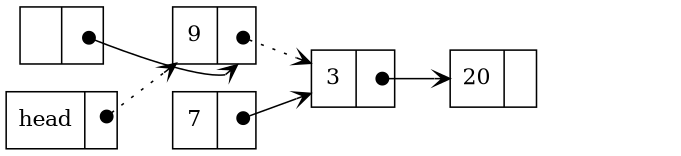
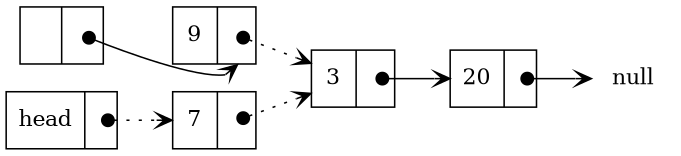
none -> (634, 79)
(138, 93) -> (135, 120)
(273, 107) -> (273, 107)
